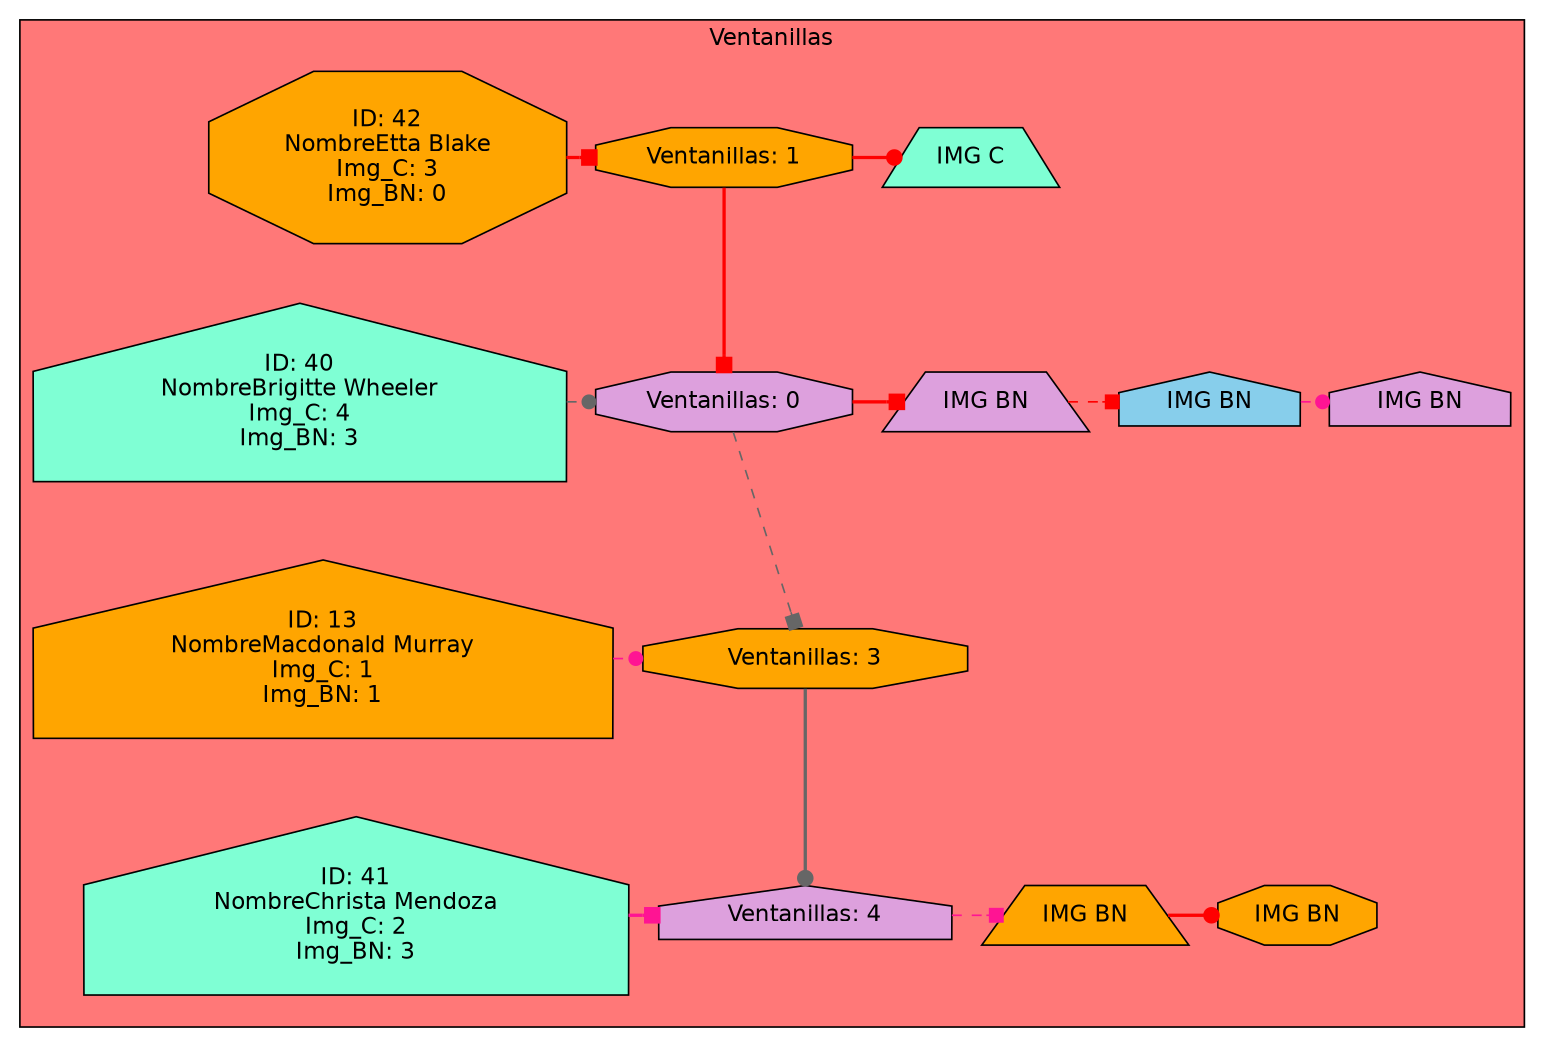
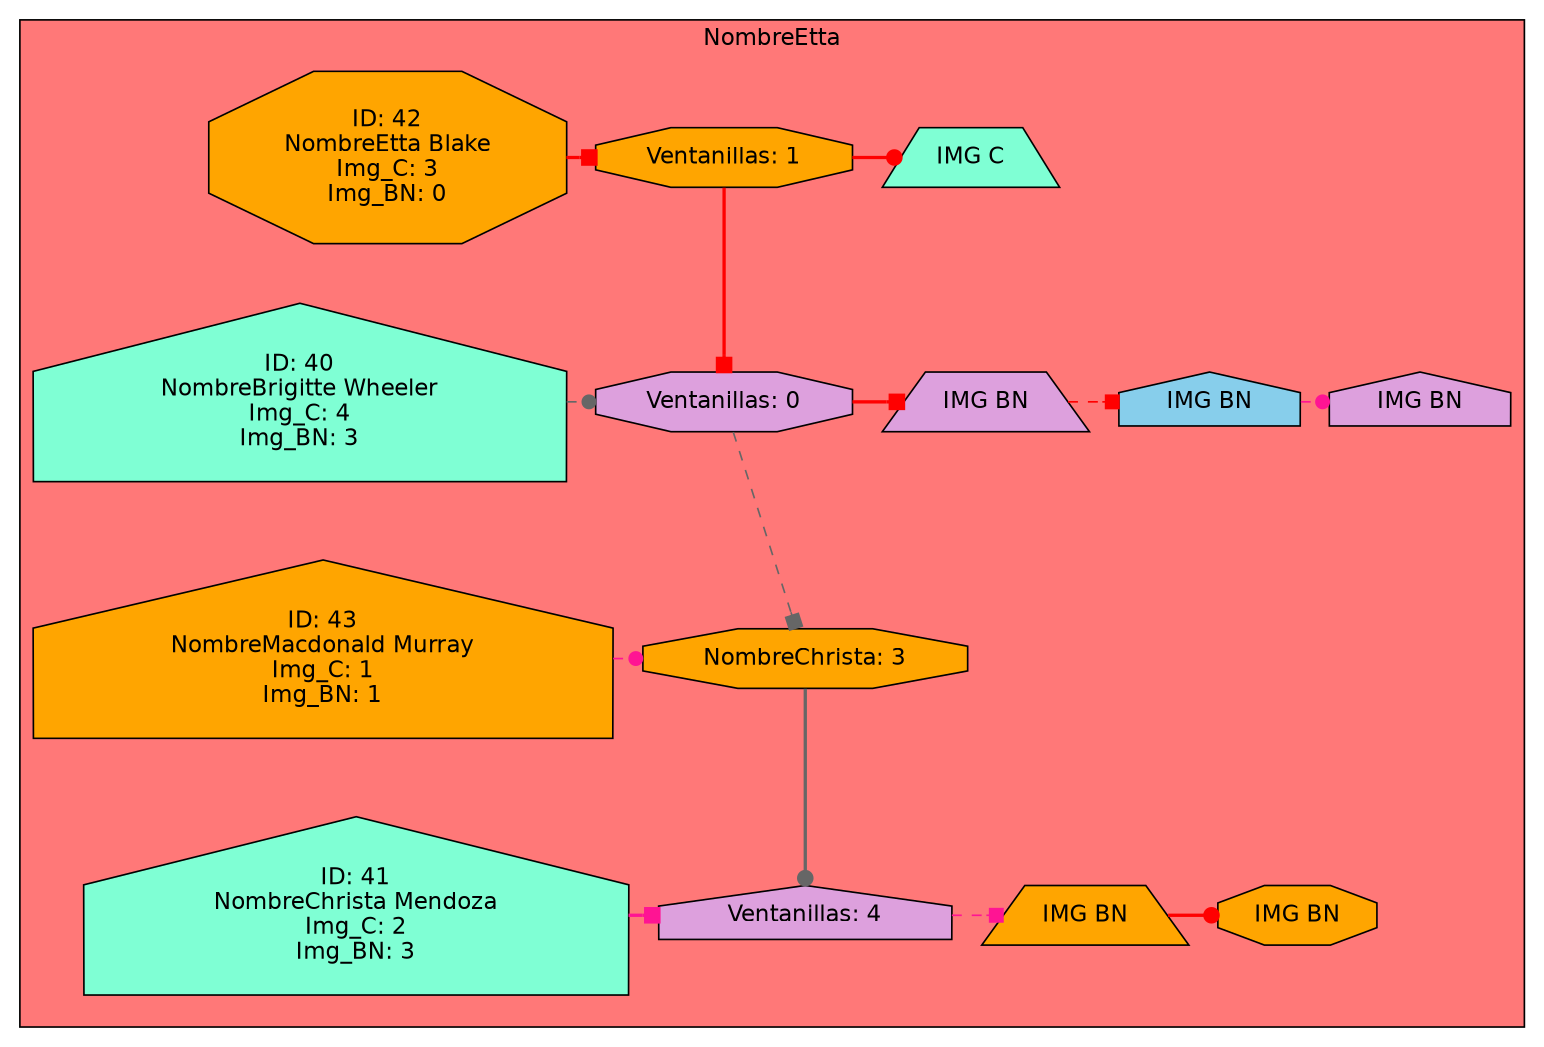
(772, 39) -> (772, 39)
(323, 659) -> (323, 659)
(805, 659) -> (805, 659)
